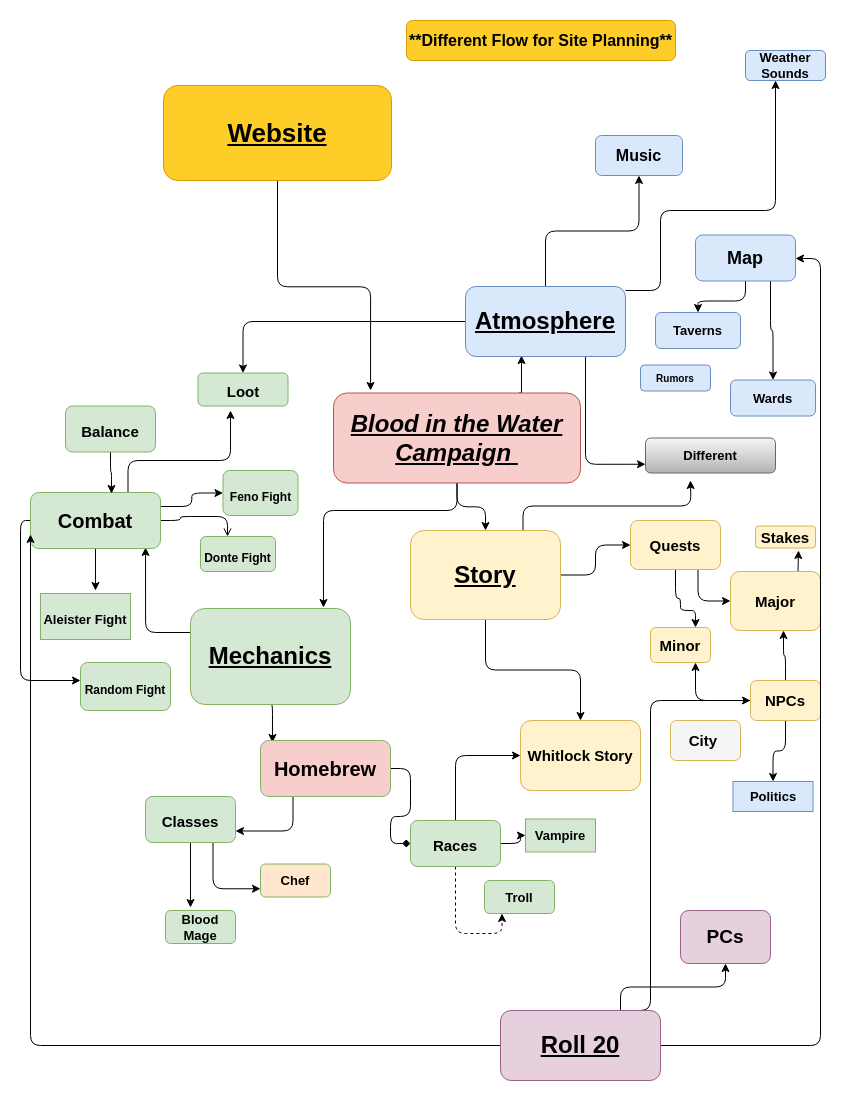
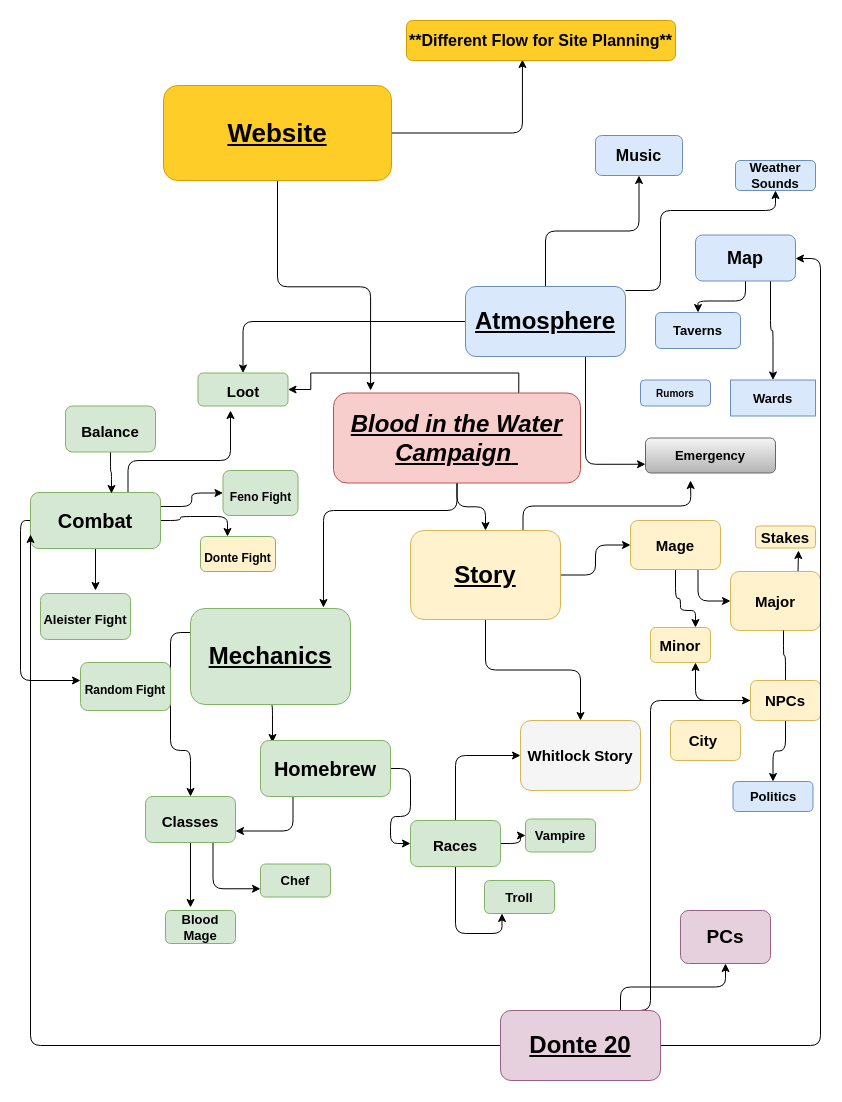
(786, 66) -> (776, 176)
none -> (485, 133)
(676, 378) -> (676, 393)
(522, 379) -> (409, 373)
(773, 398) -> (773, 398)
(711, 456) -> (711, 456)
(228, 526) -> (227, 521)
(676, 546) -> (676, 546)
(238, 554) -> (238, 554)
(146, 604) -> (177, 750)
(86, 617) -> (86, 617)
(784, 639) -> (784, 637)
(706, 741) -> (706, 741)
(581, 756) -> (581, 756)
(326, 769) -> (326, 769)
(773, 797) -> (773, 797)
(561, 836) -> (561, 836)
(401, 844) -> (402, 844)
(296, 881) -> (296, 881)
(456, 922) -> (456, 922)
(581, 1046) -> (581, 1046)
